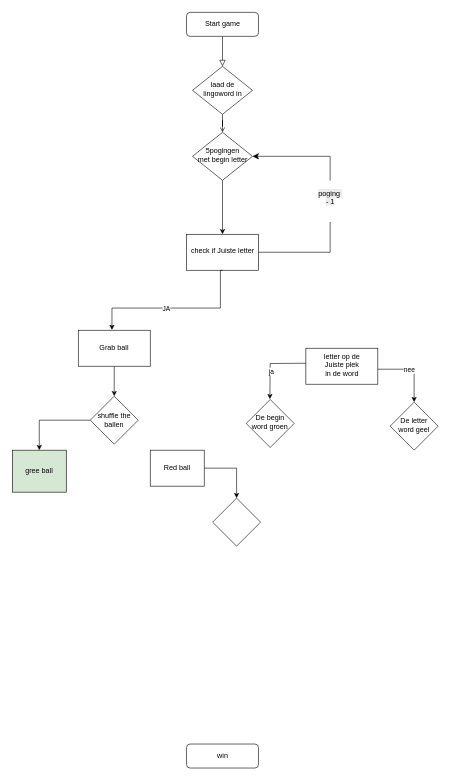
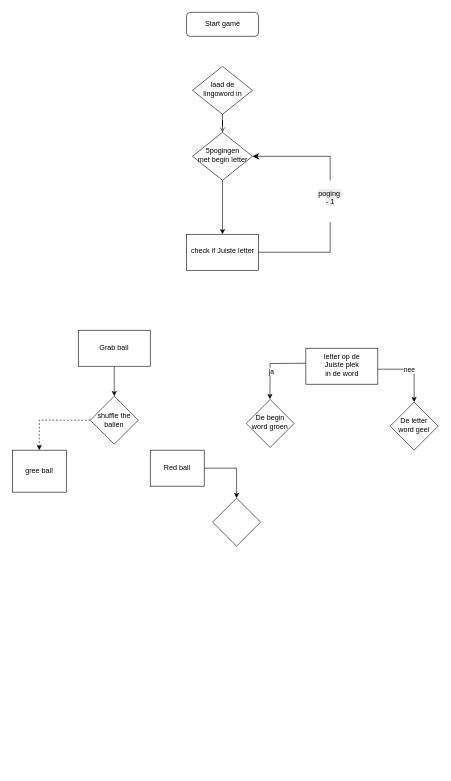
(223, 48) -> none
(221, 290) -> none
(51, 420) -> (51, 420)
(39, 471) -> (39, 471)
(223, 756) -> none
